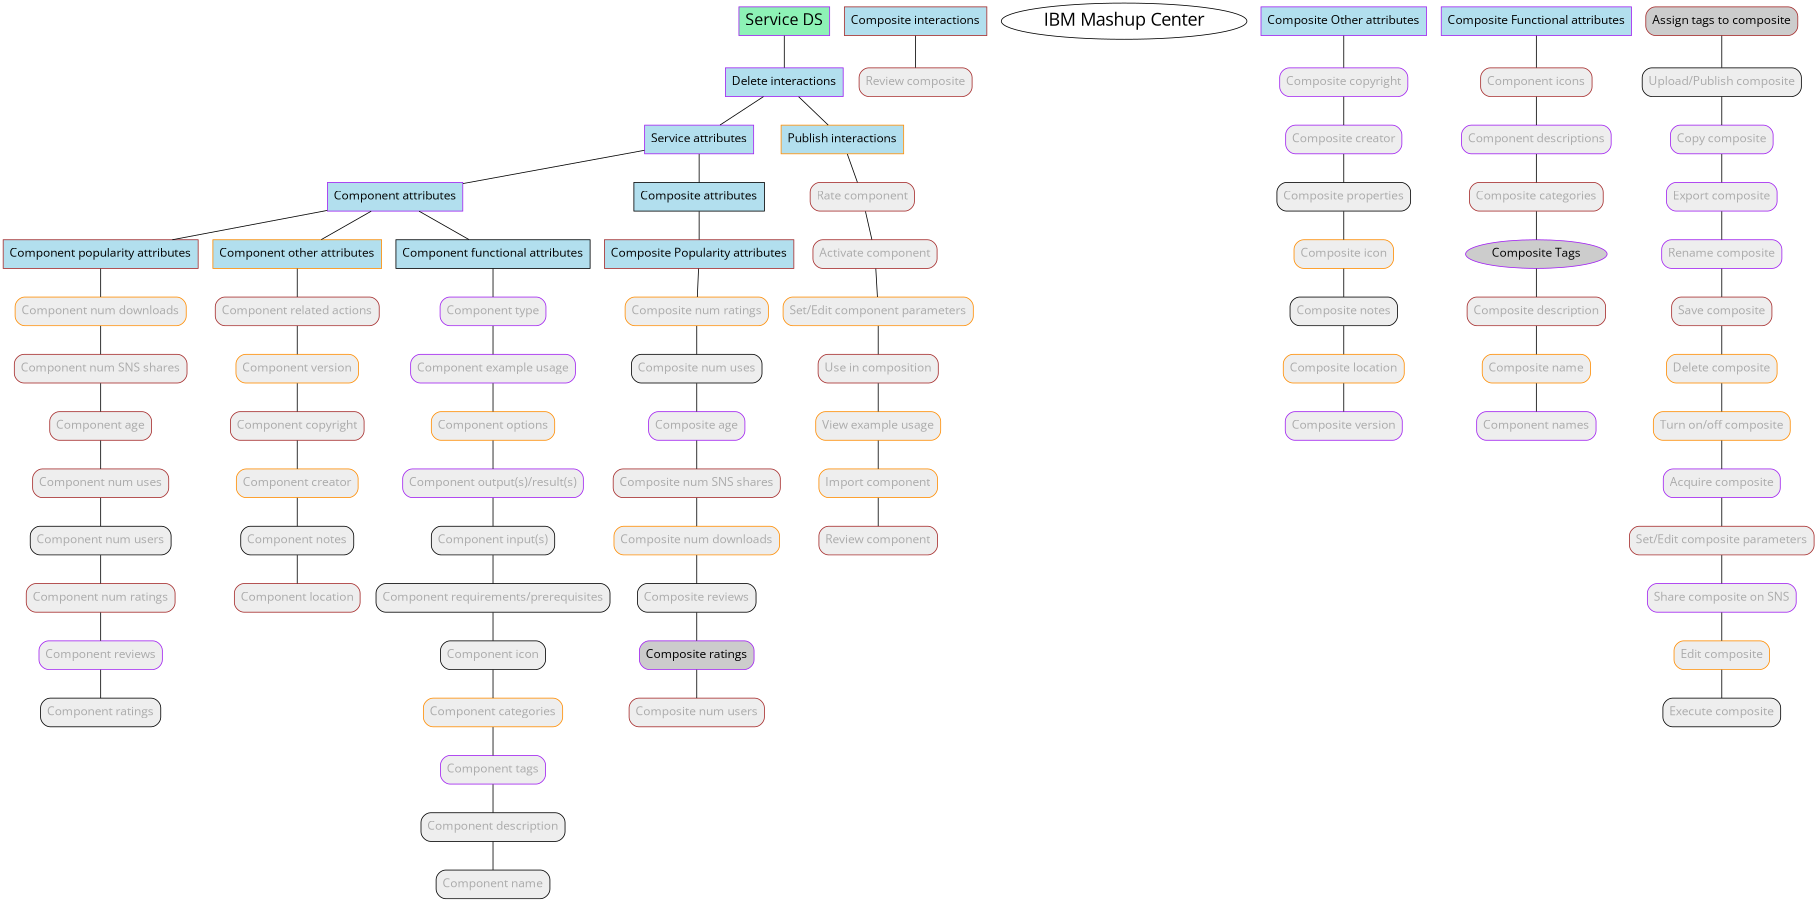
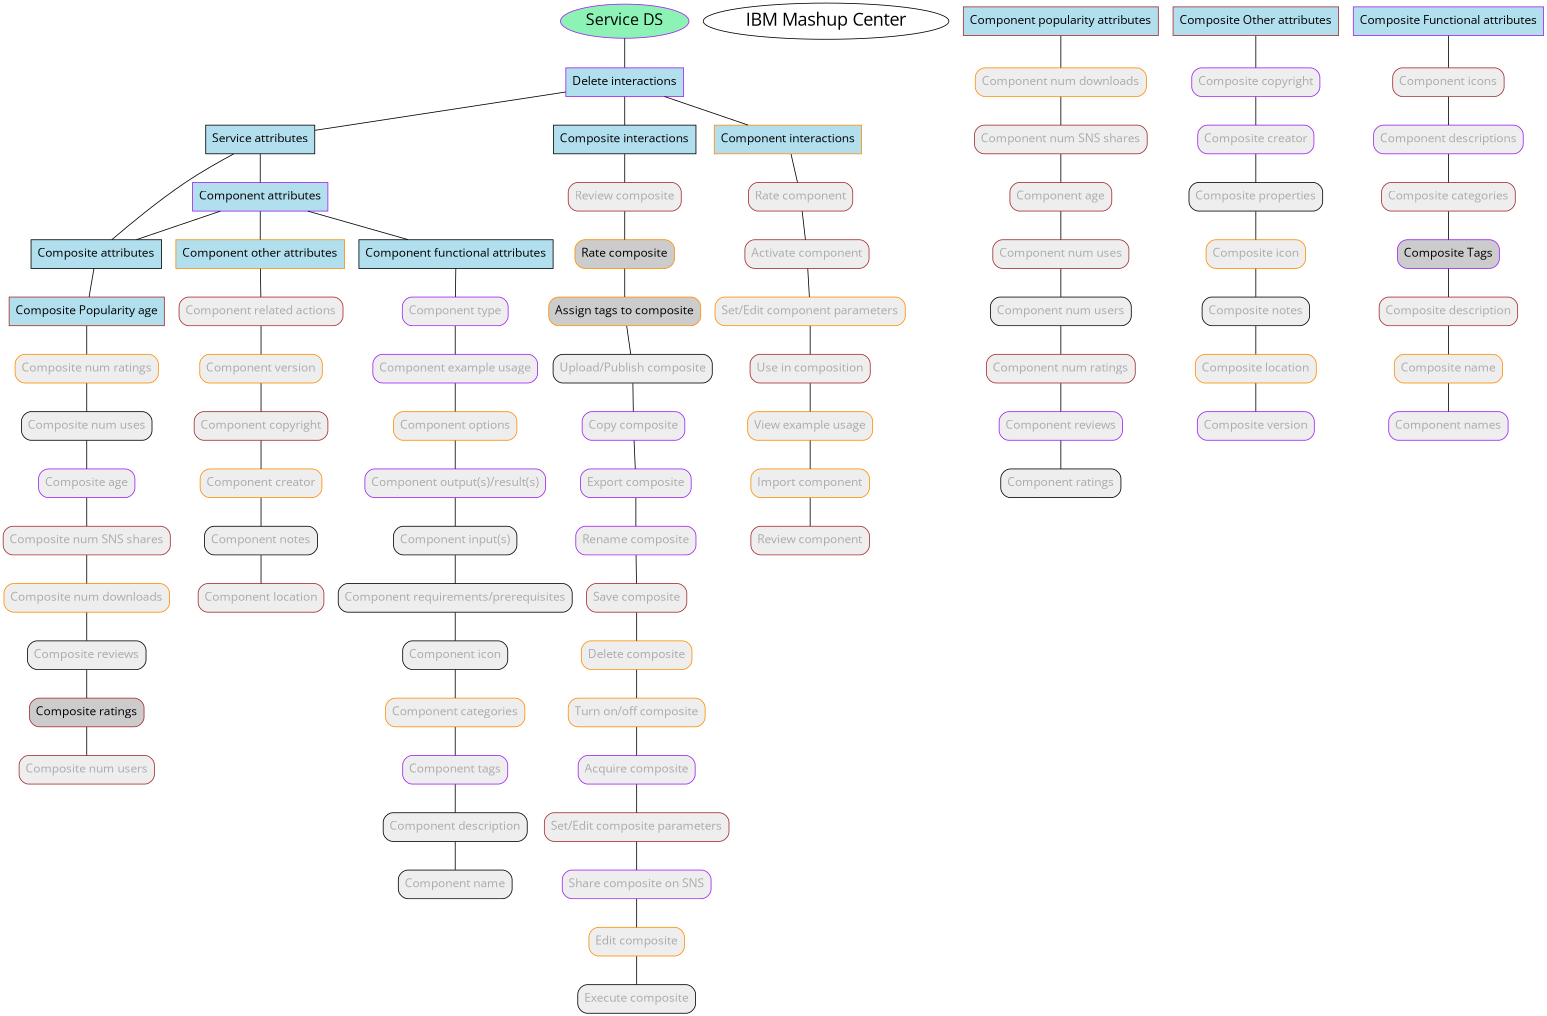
(784, 21) -> (625, 21)
(916, 21) -> (625, 140)
(1344, 21) -> (1256, 21)
(1722, 21) -> (625, 311)
none -> (625, 111)
(699, 140) -> (260, 140)
(842, 140) -> (788, 140)
(250, 225) -> (178, 225)
none -> (625, 254)
(699, 254) -> (87, 311)
(1536, 254) -> (1448, 254)
(697, 655) -> (87, 713)
